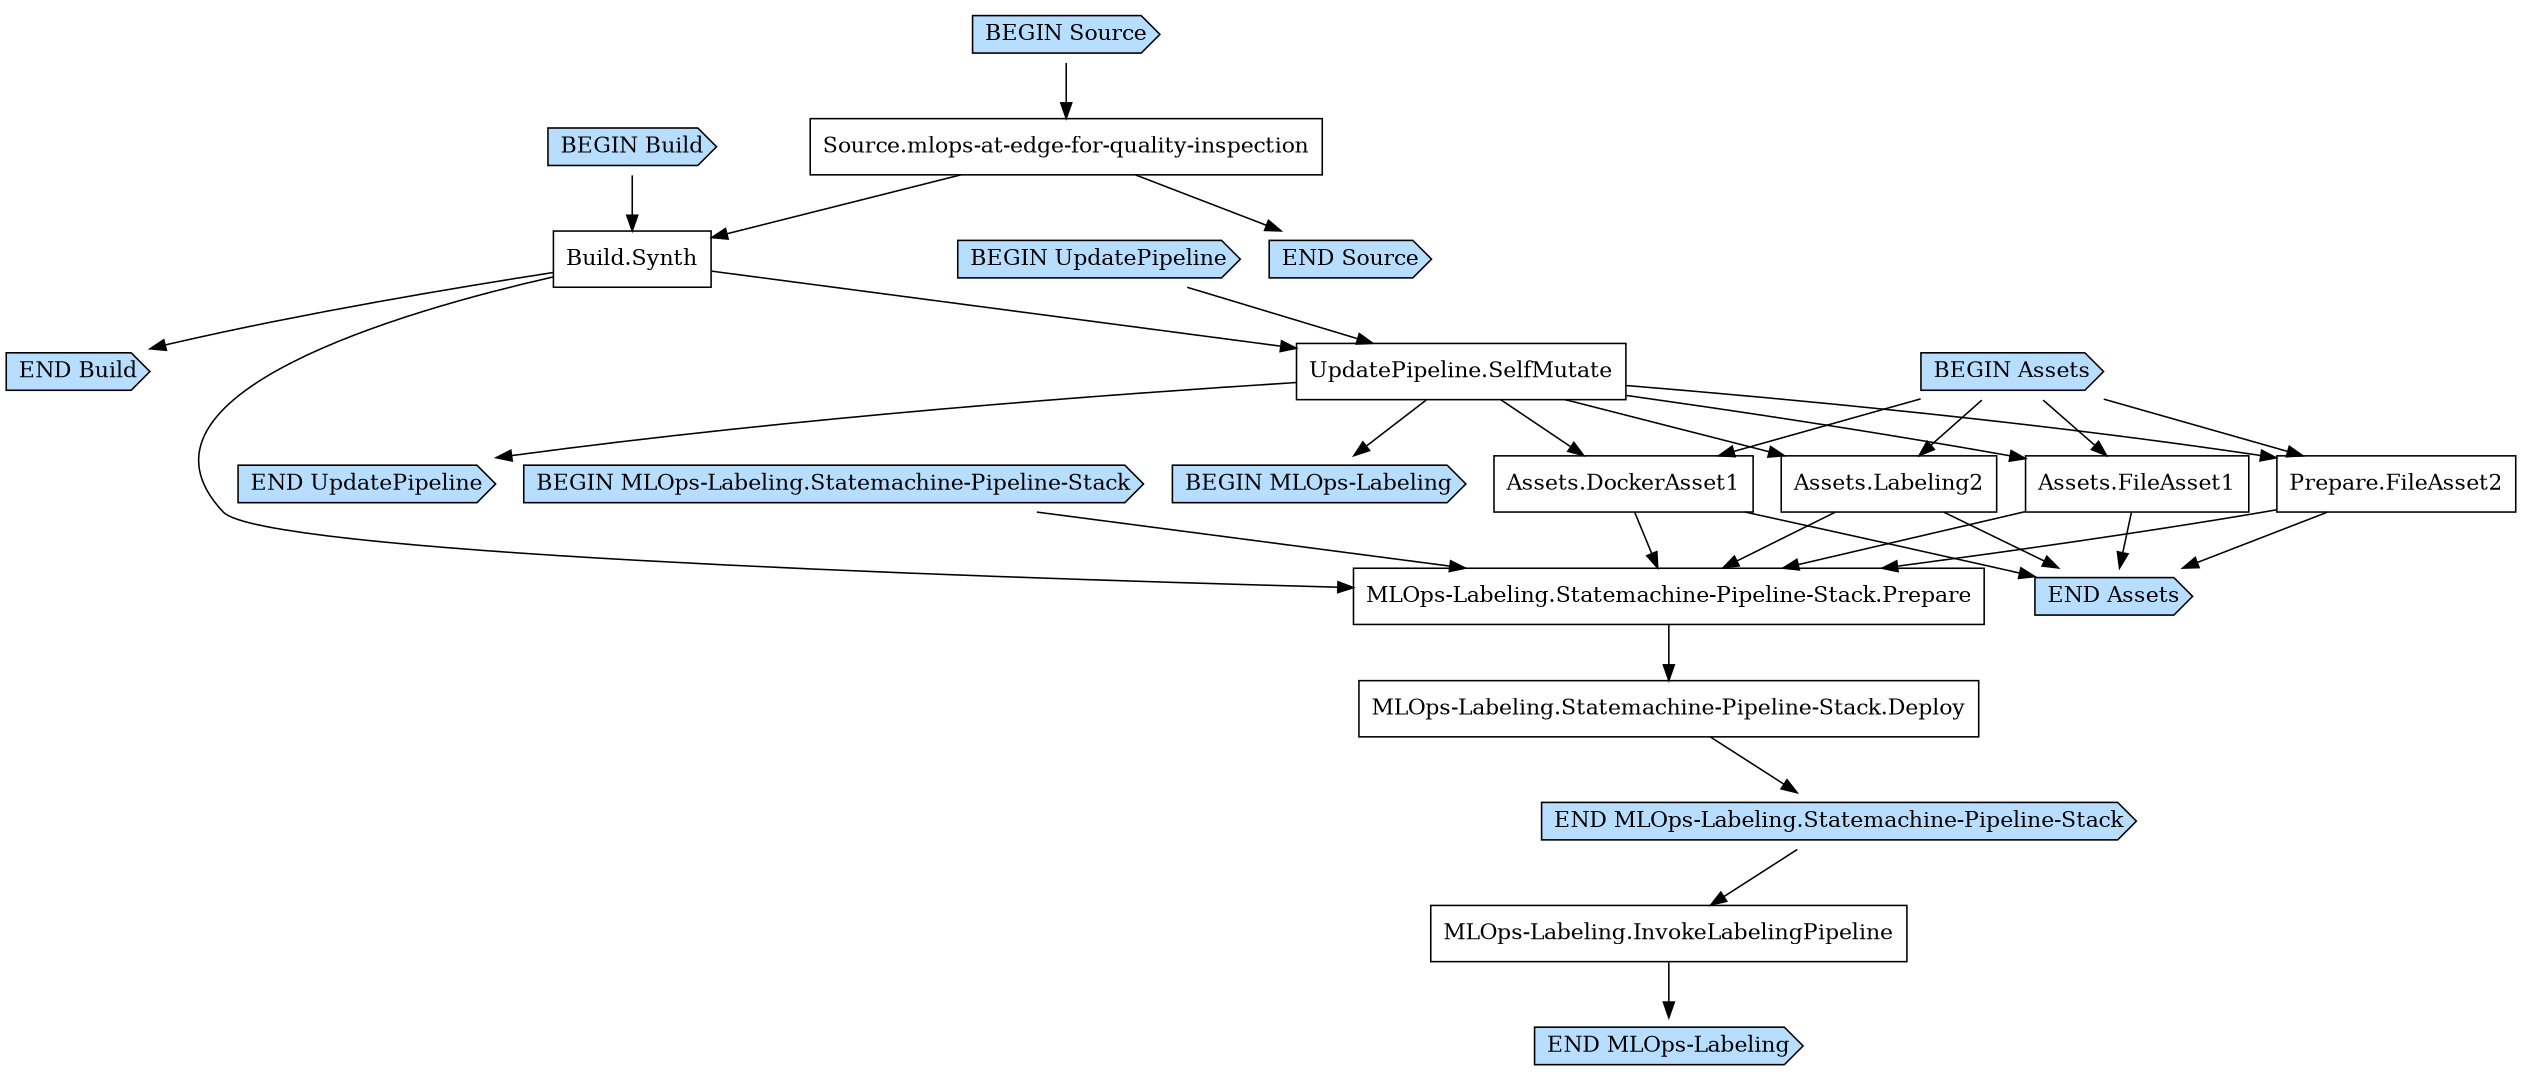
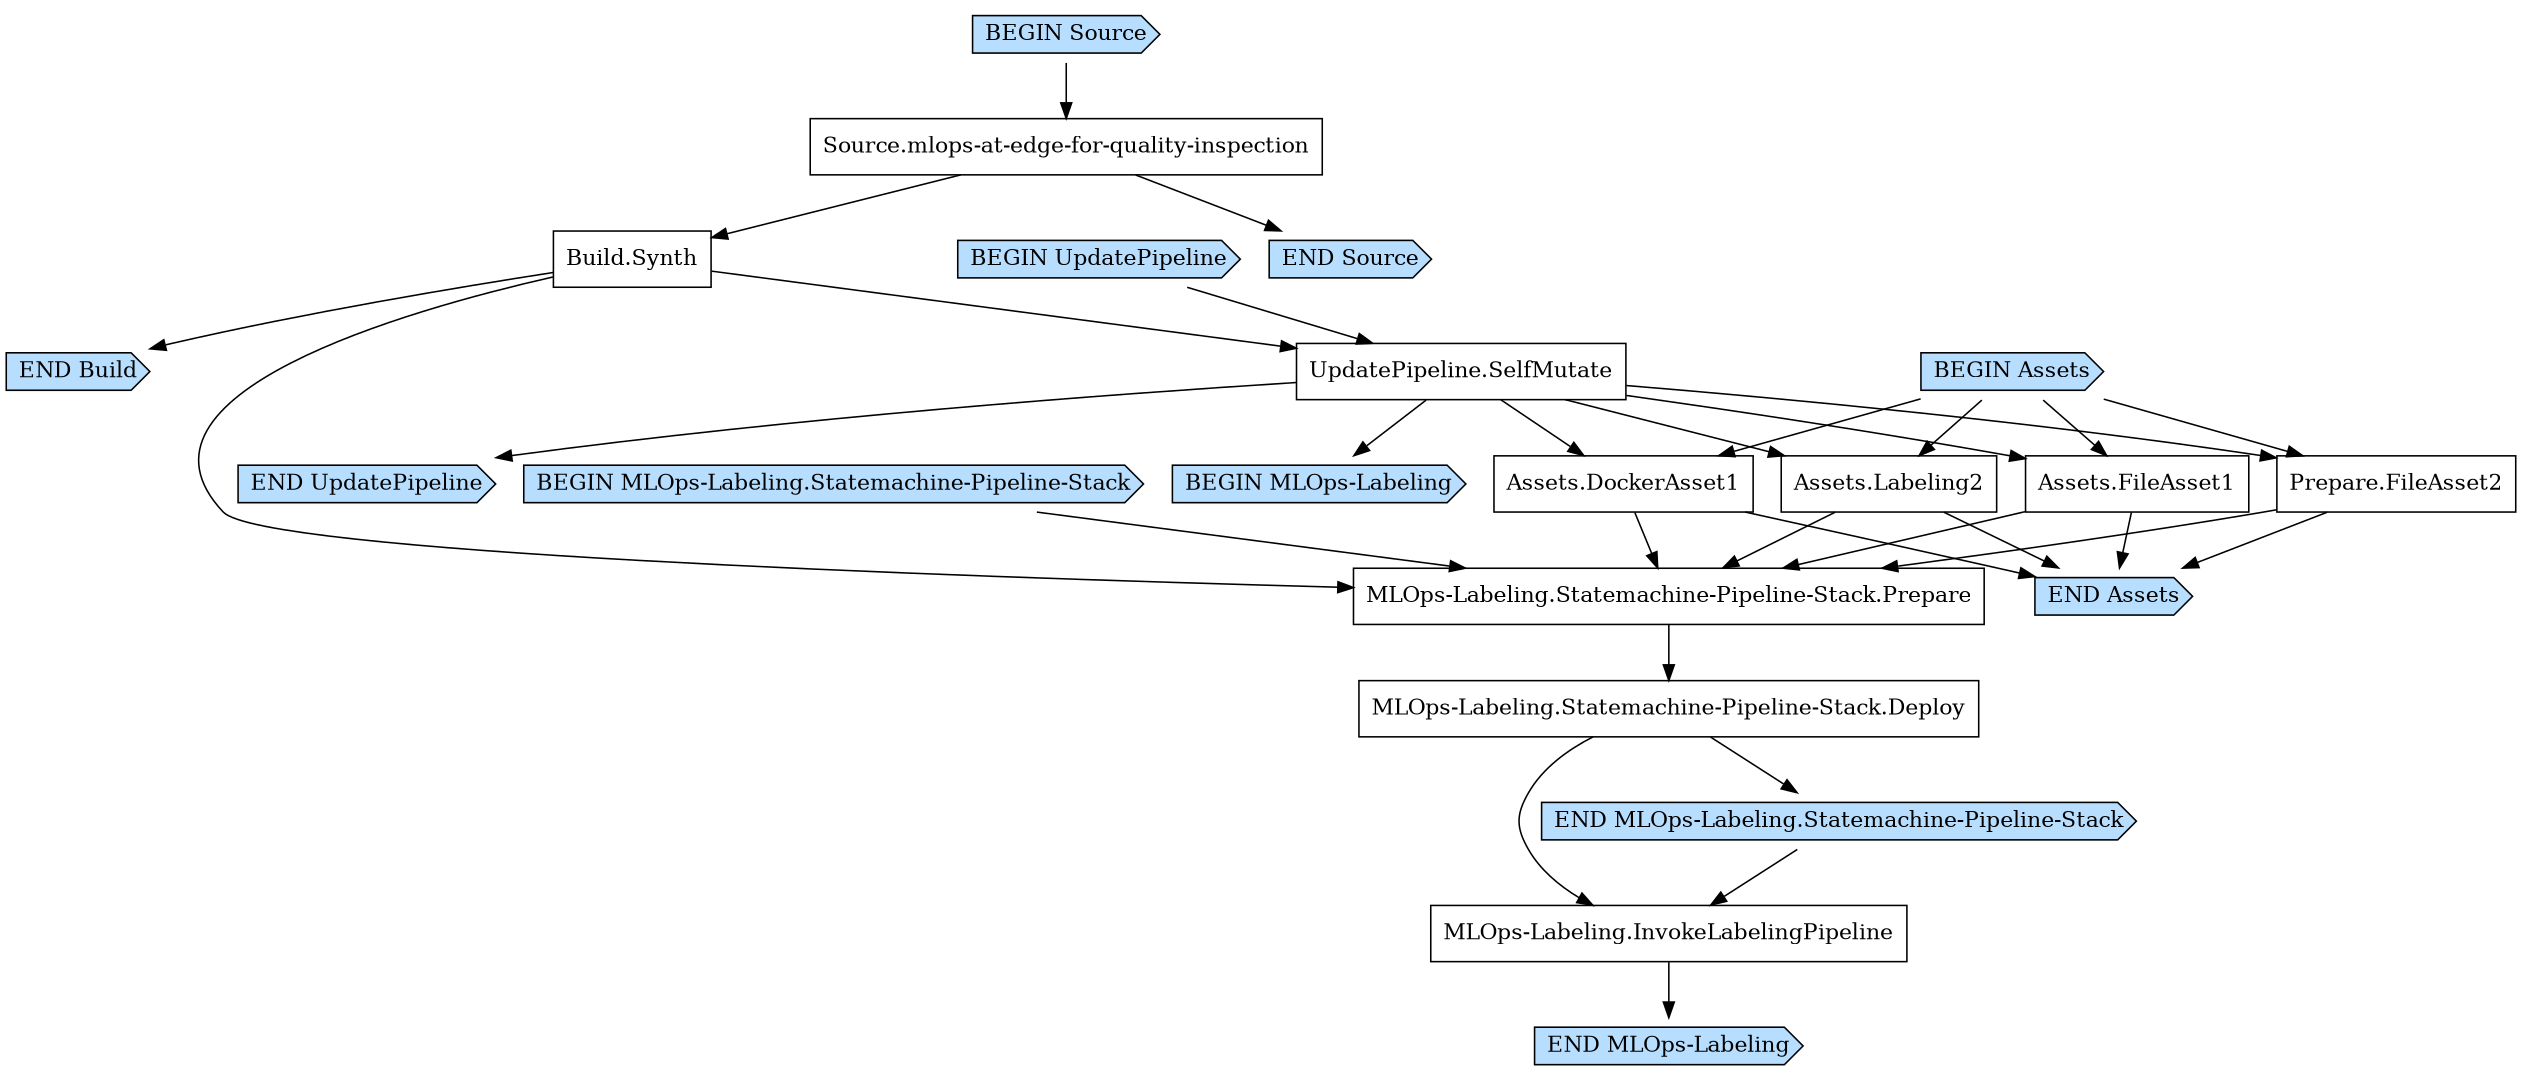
(632, 147) -> none
none -> (1520, 813)
